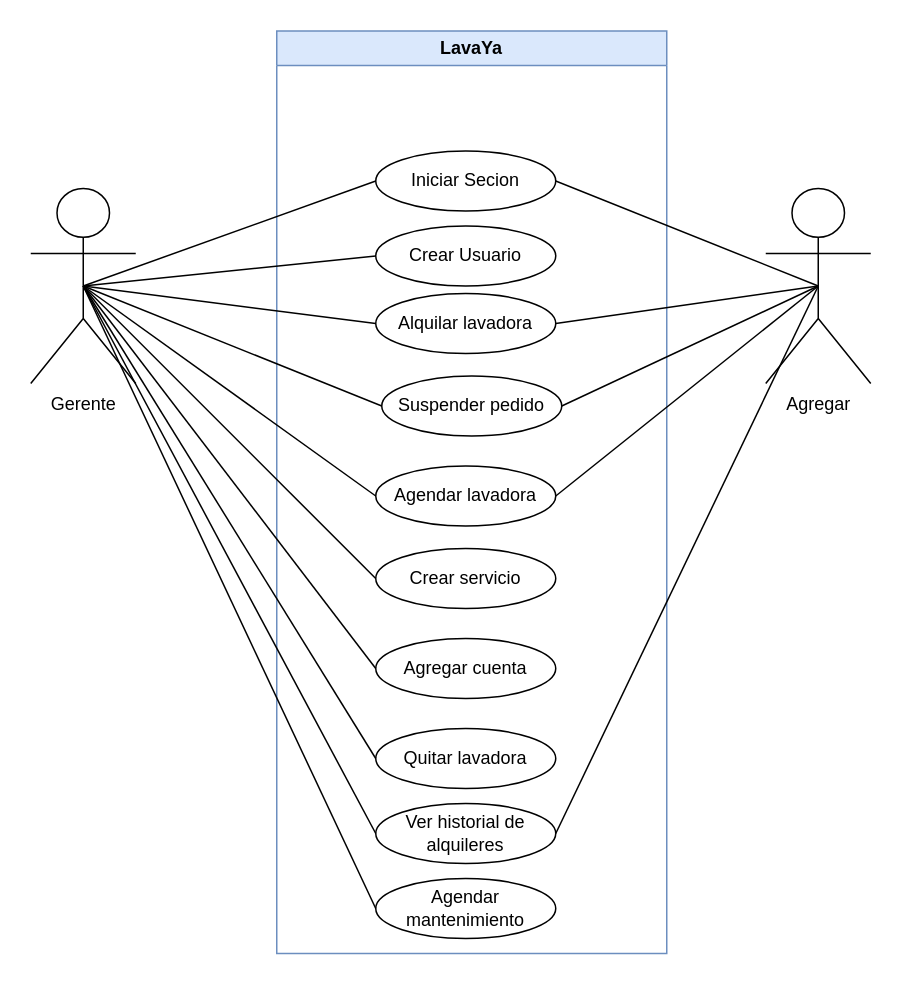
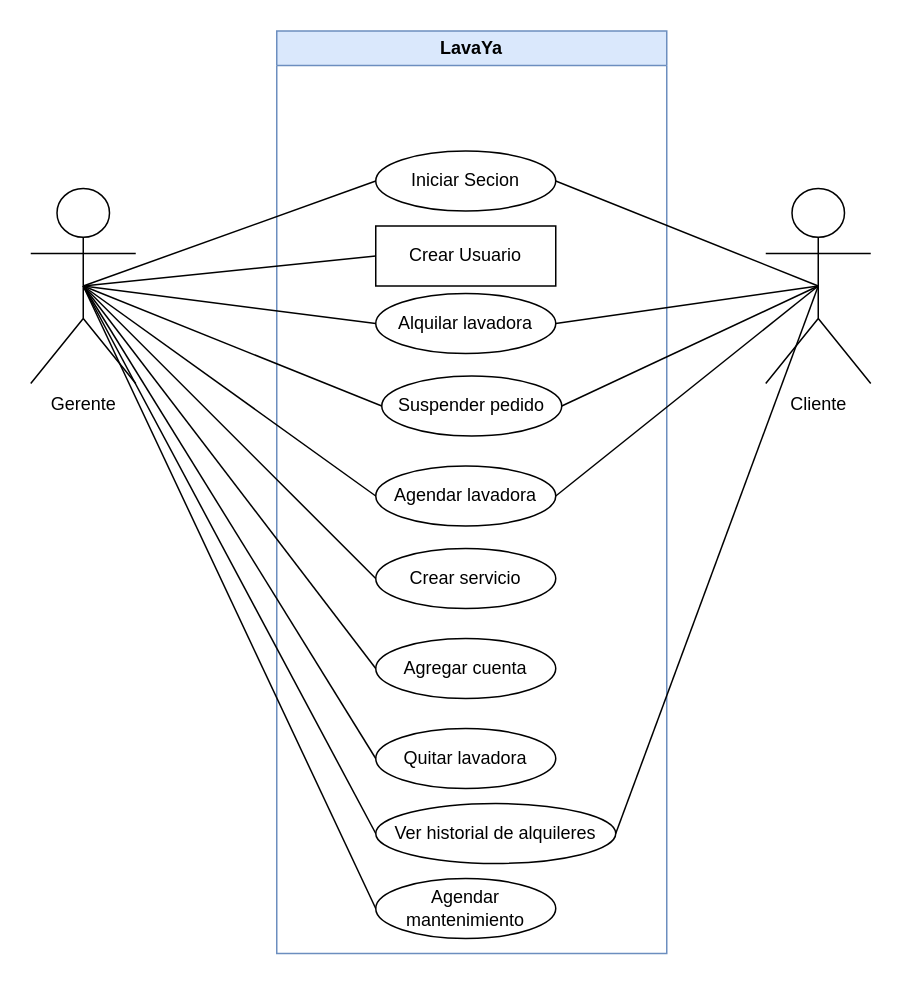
(466, 256) -> (466, 256)
(819, 405) -> (819, 405)
(466, 833) -> (496, 833)
